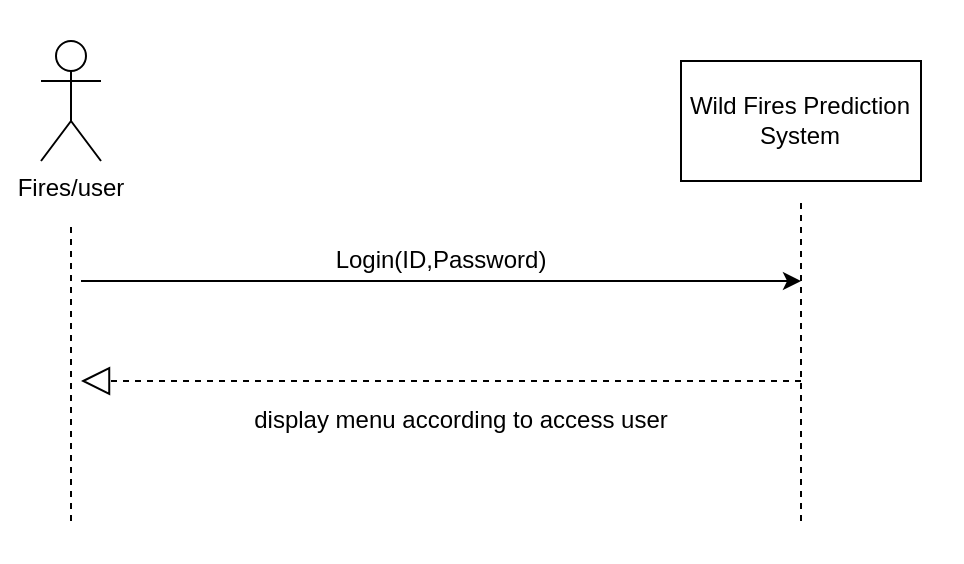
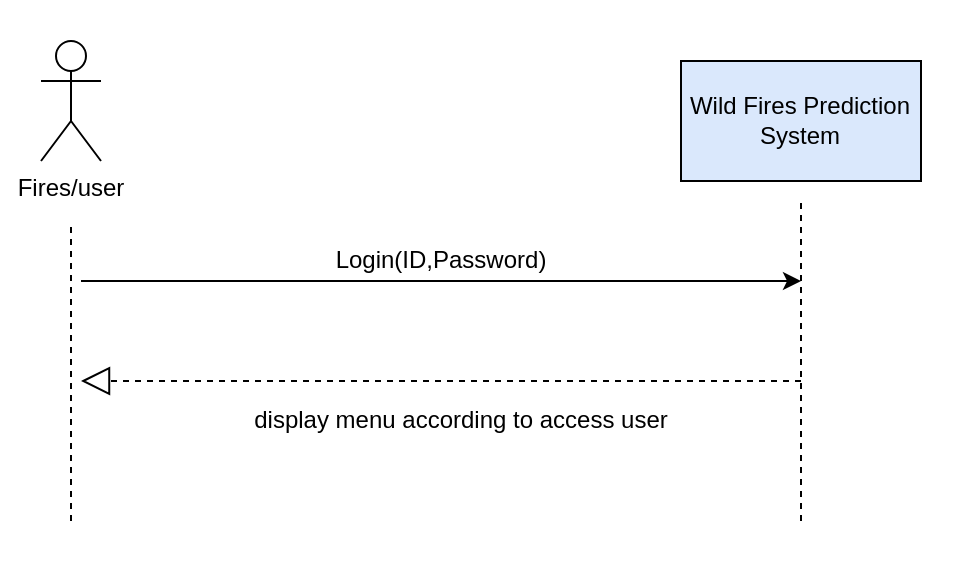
(801, 121) -> (801, 121)
